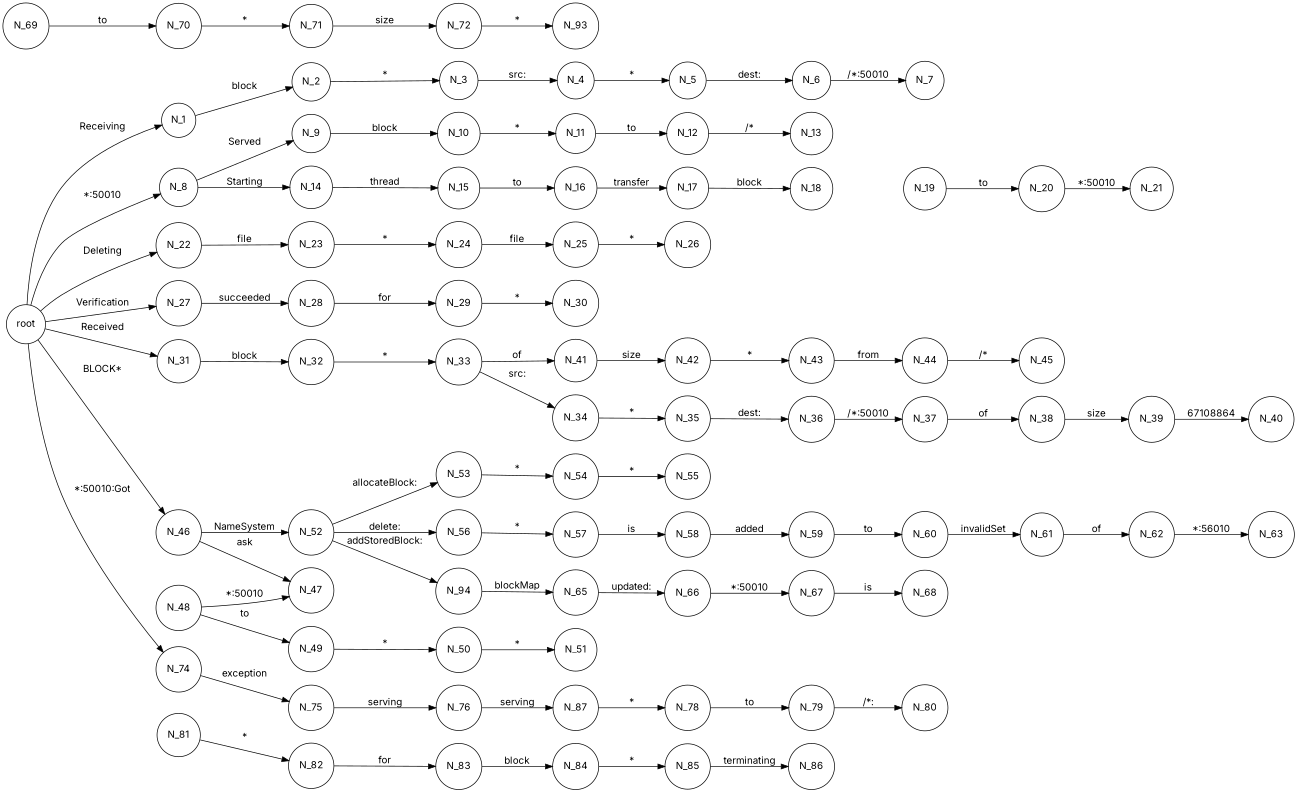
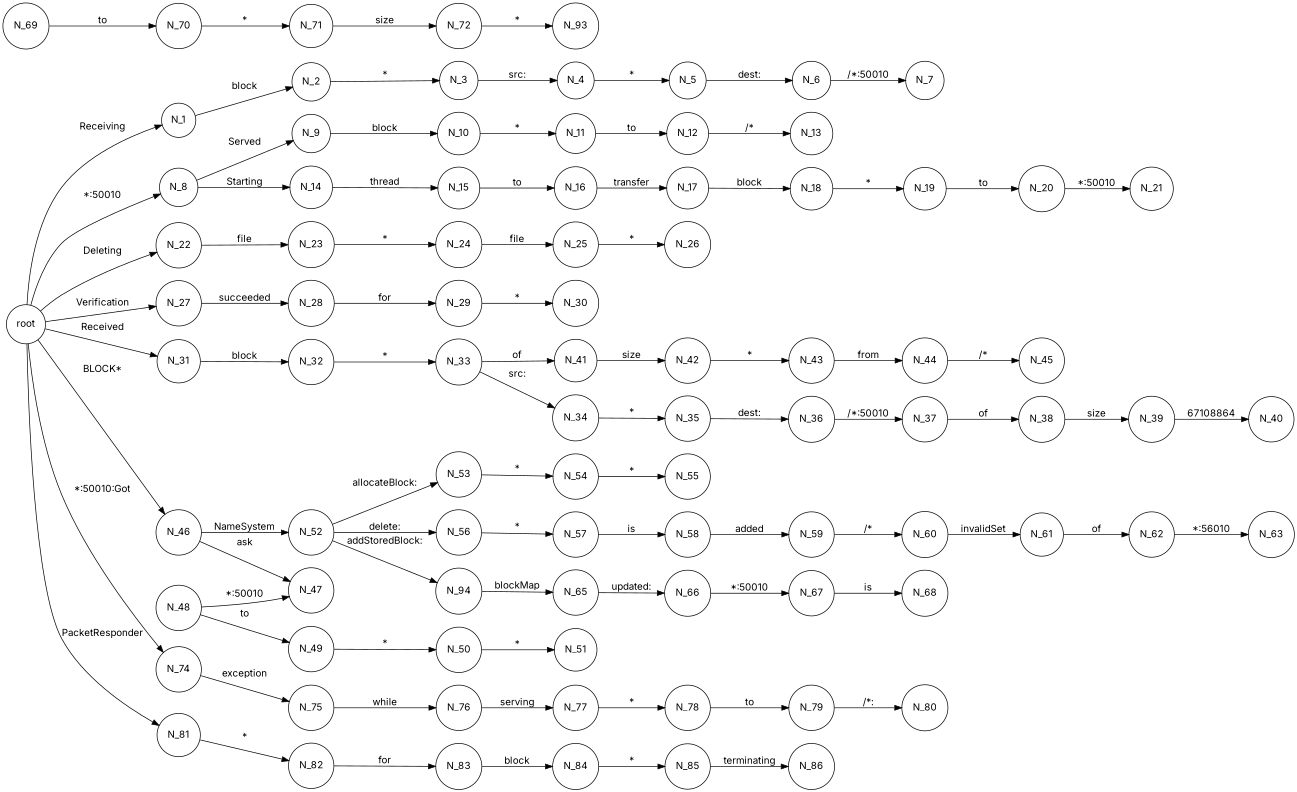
none -> (865, 189)
(868, 529) -> (868, 529)
none -> (41, 555)
(385, 703) -> (385, 703)
(576, 708) -> (576, 708)
